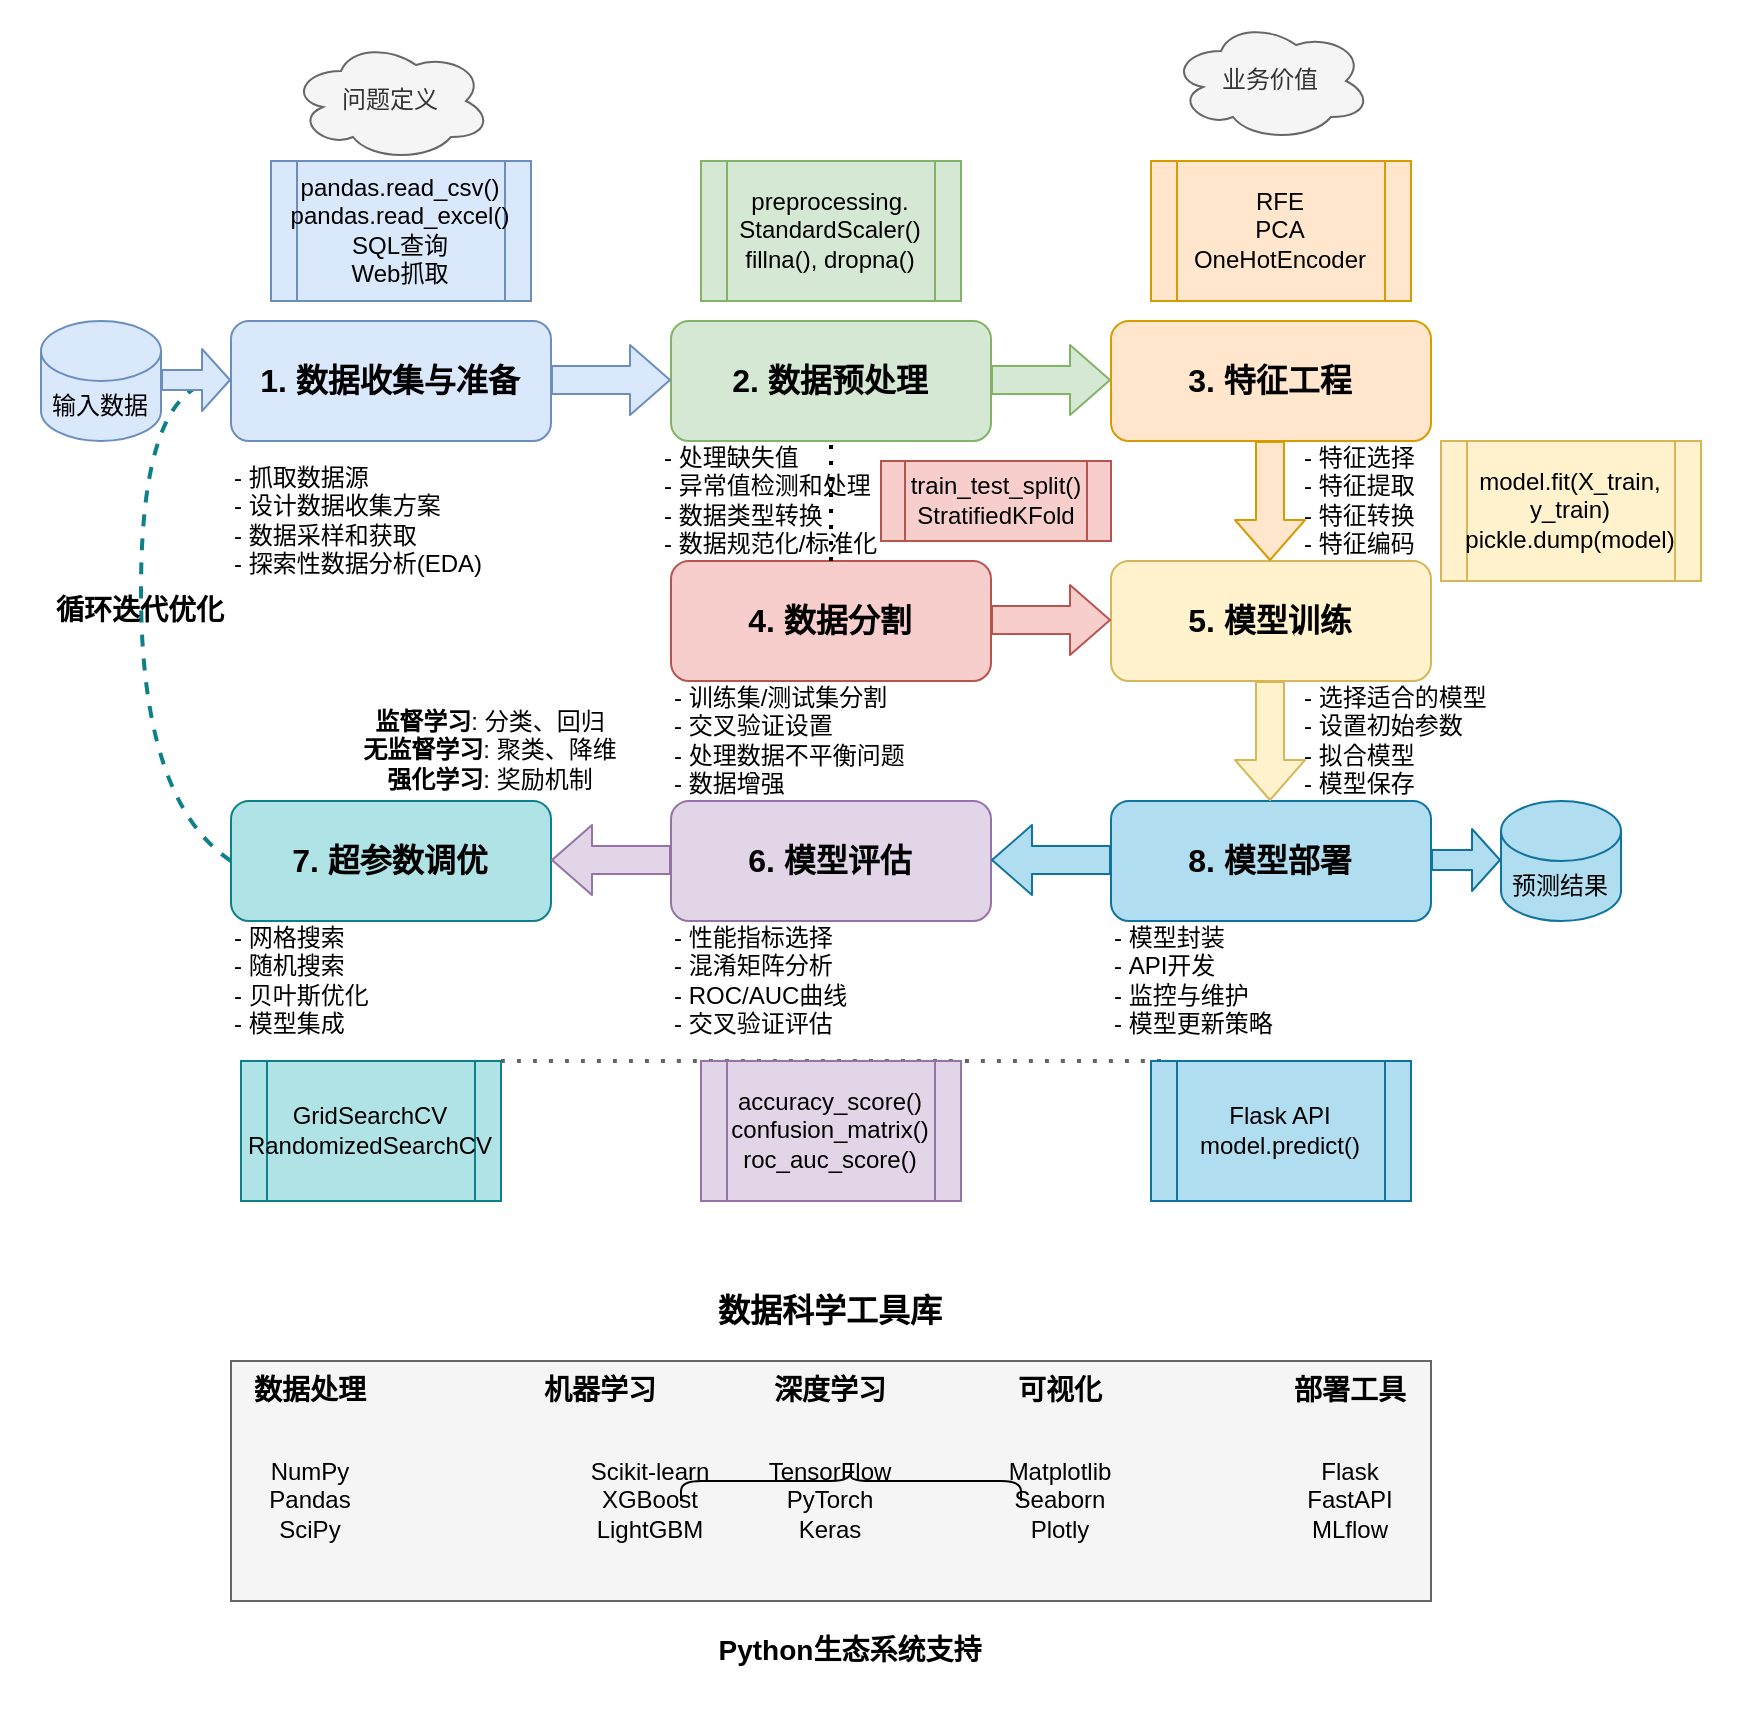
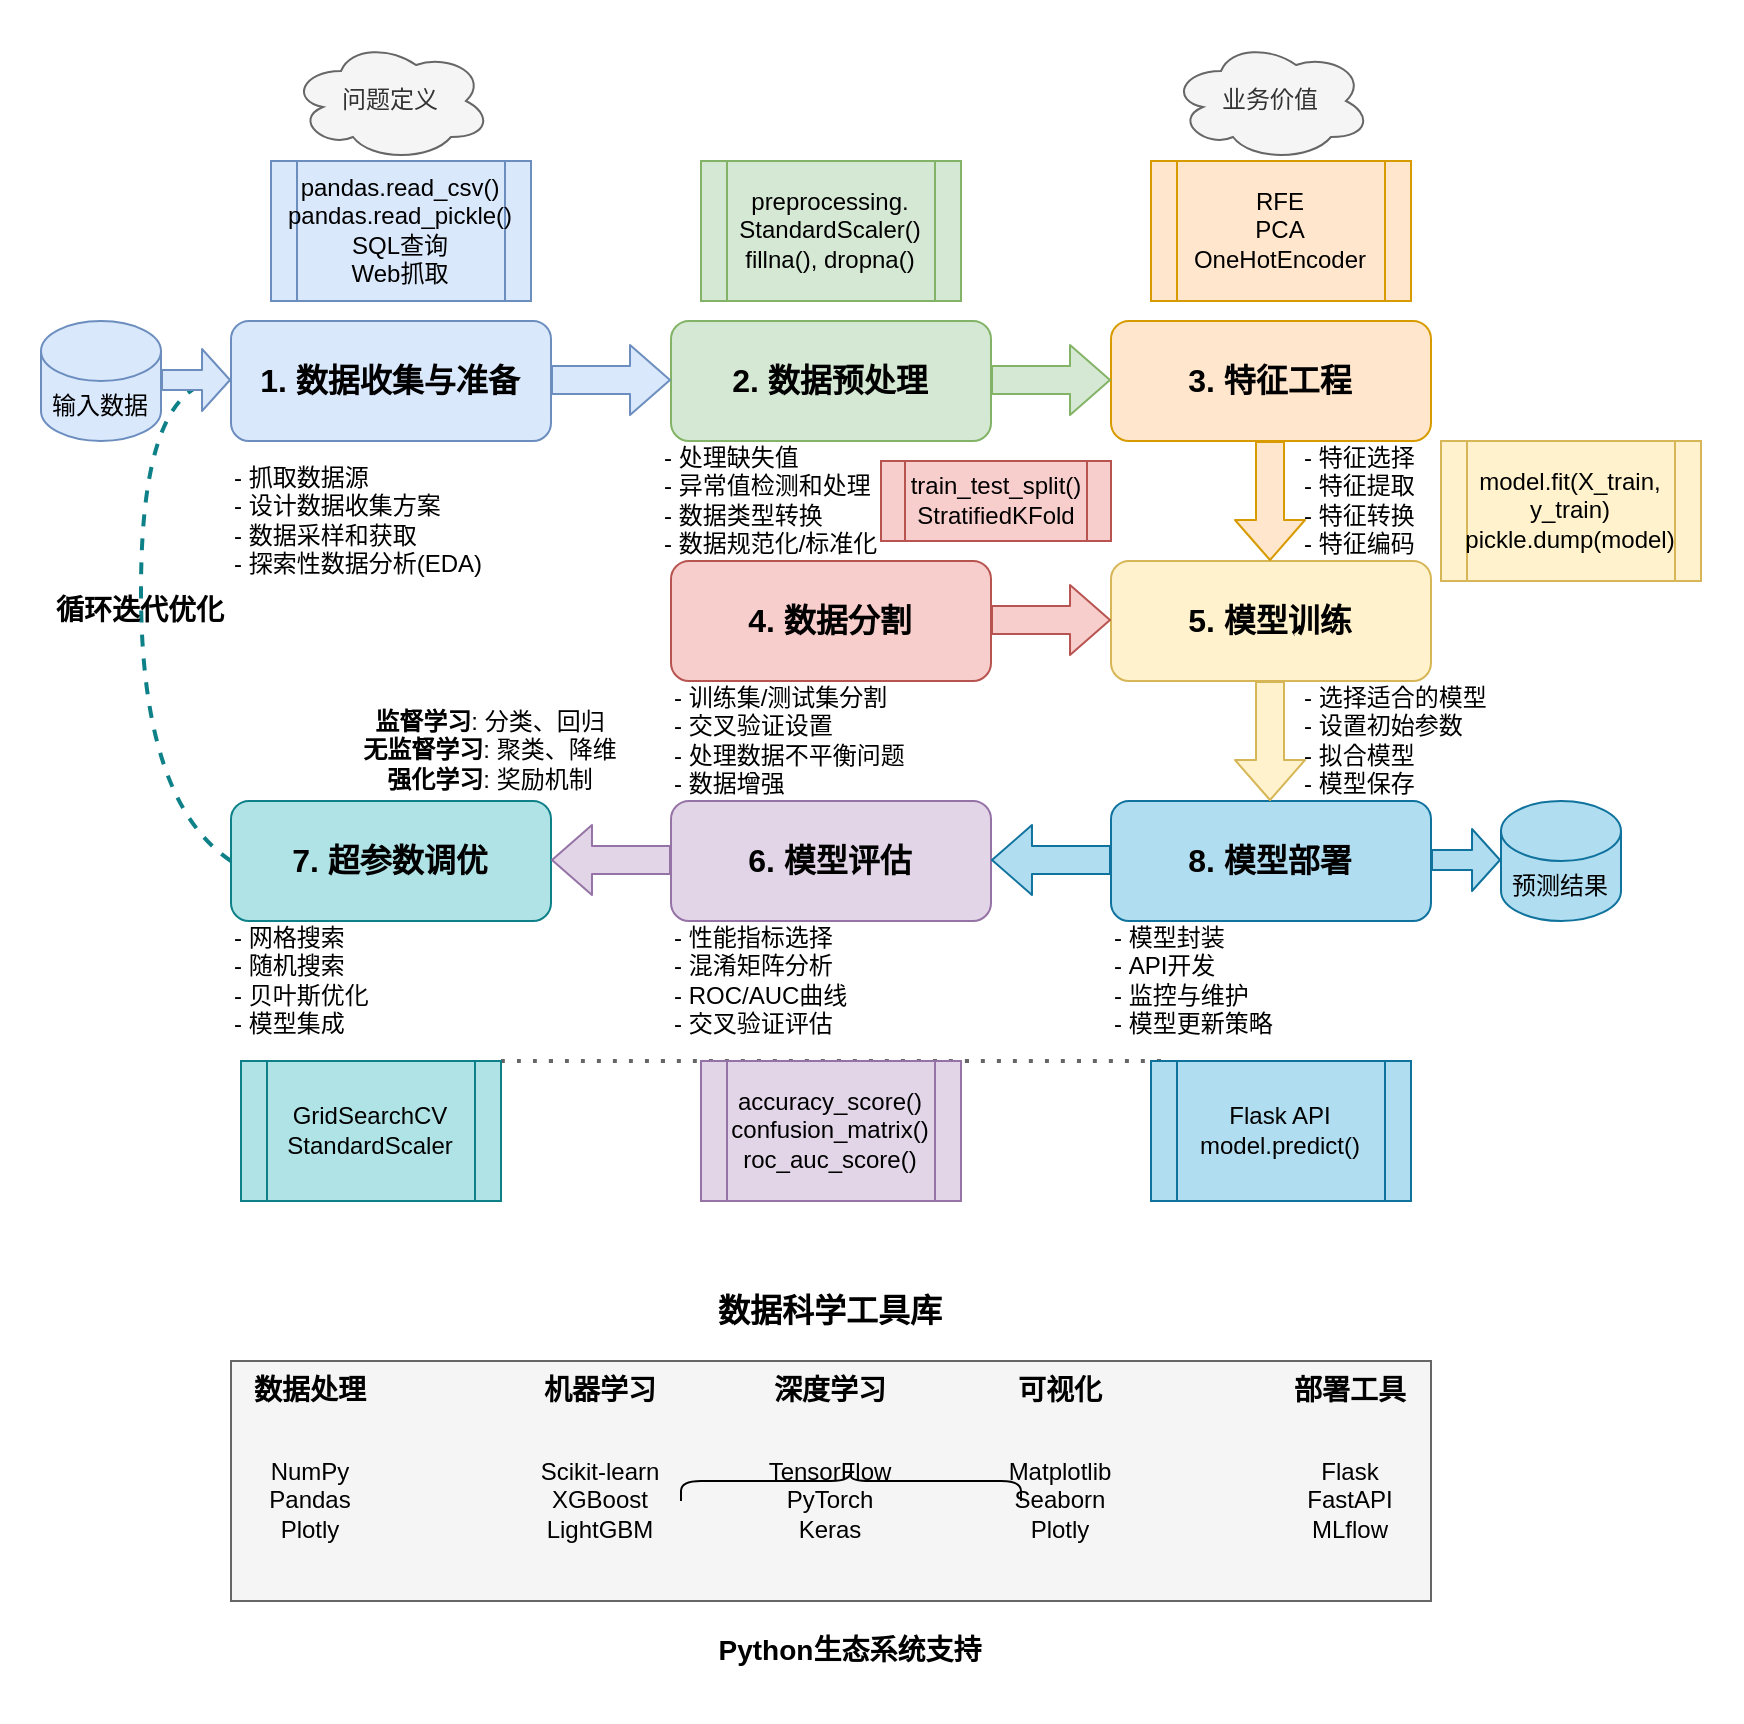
(1271, 81) -> (1271, 101)
(401, 231) -> (401, 231)
(831, 543) -> none
(371, 1131) -> (371, 1131)
(311, 1501) -> (311, 1501)
(651, 1501) -> (601, 1501)
